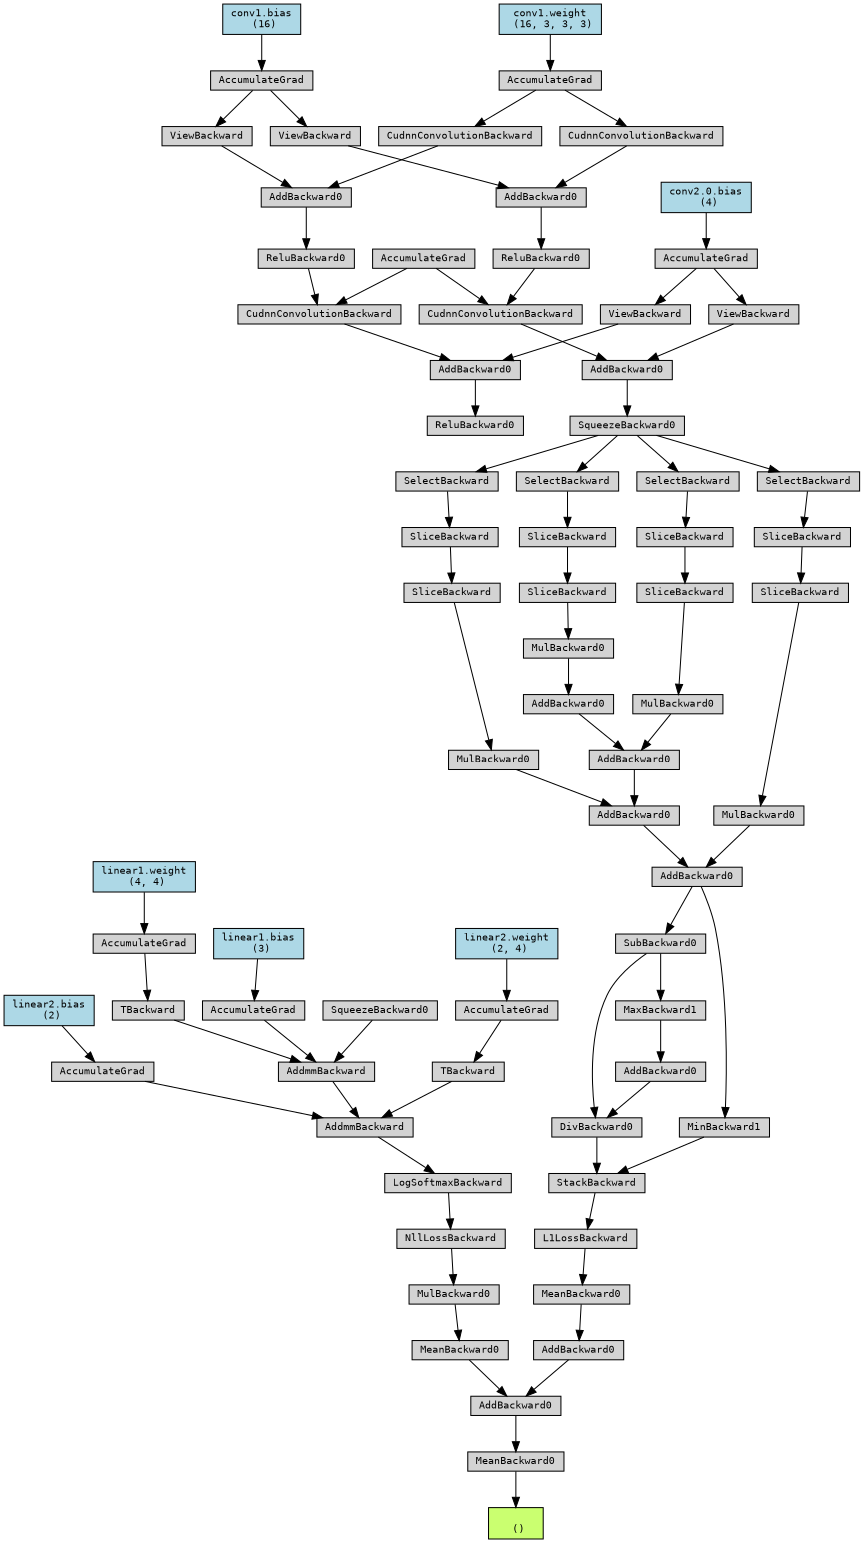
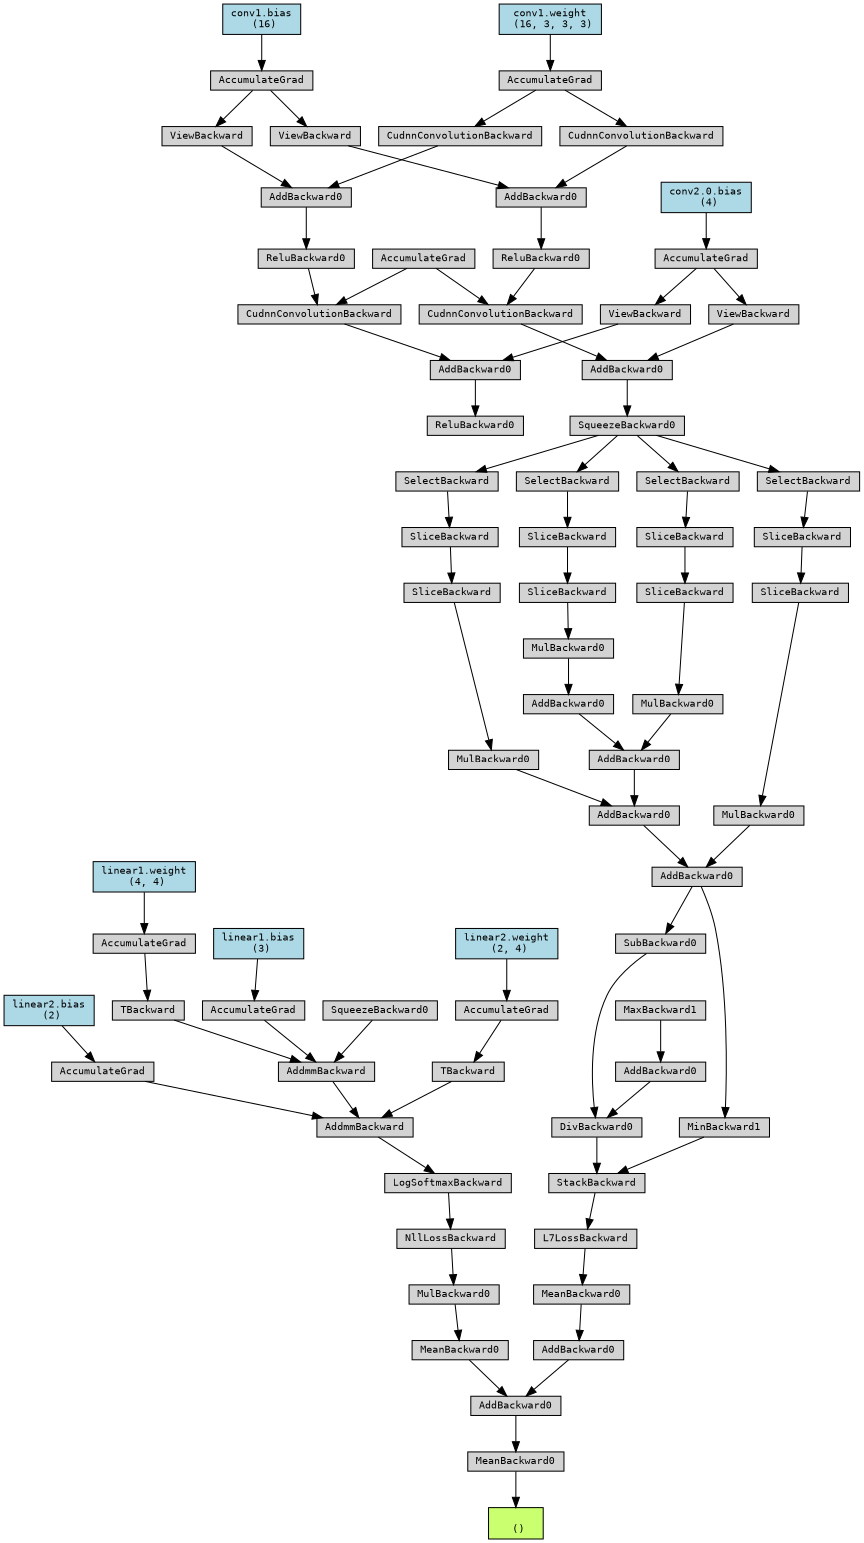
(661, 972) -> none
(586, 1239) -> (586, 1239)
